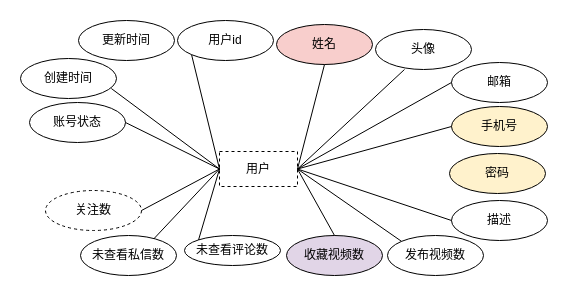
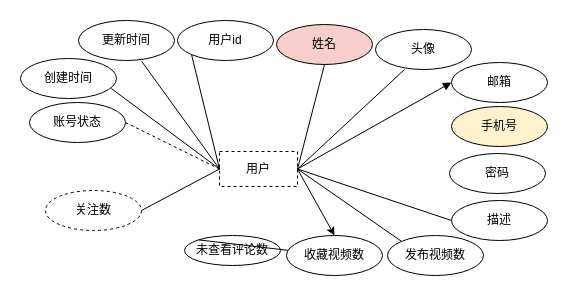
(446, 85) -> (443, 87)
none -> (179, 113)
(169, 144) -> (169, 144)
(377, 147) -> none
(498, 174) -> (498, 174)
(185, 206) -> none
(209, 206) -> (243, 245)
(332, 230) -> (330, 228)
(129, 256) -> none
(335, 256) -> (335, 256)
